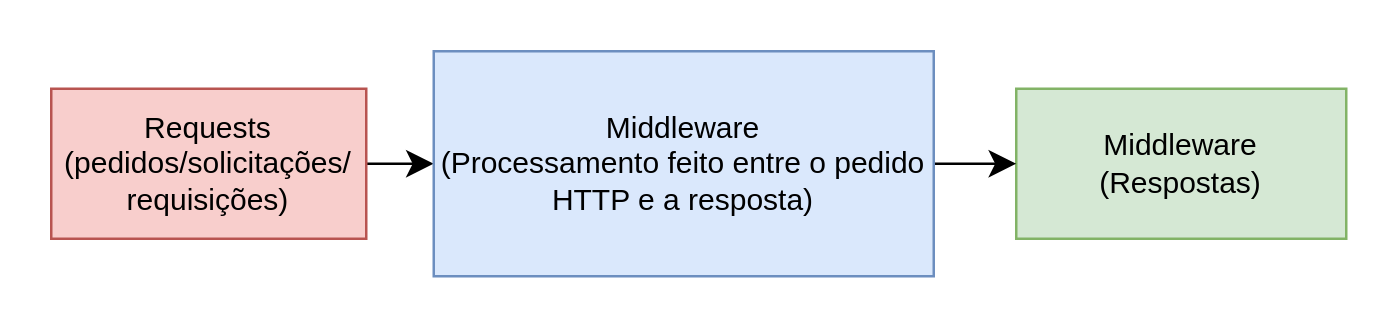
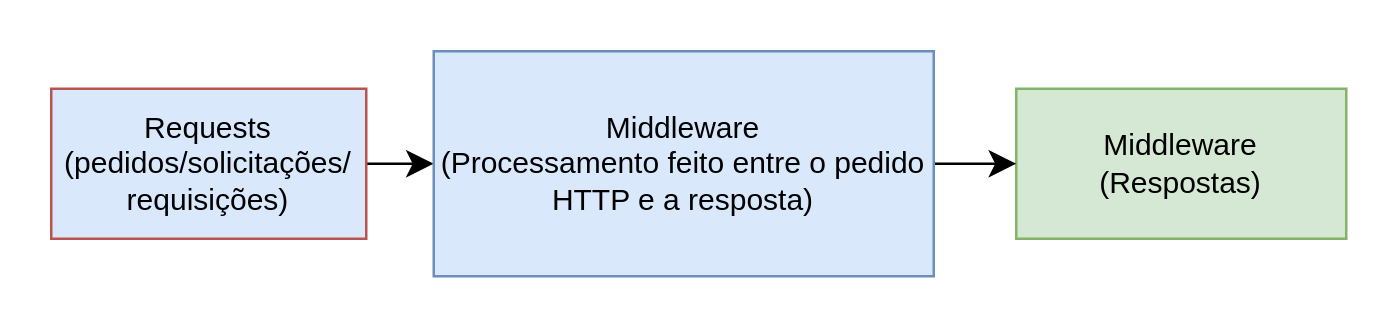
(209, 164) -> (209, 164)
